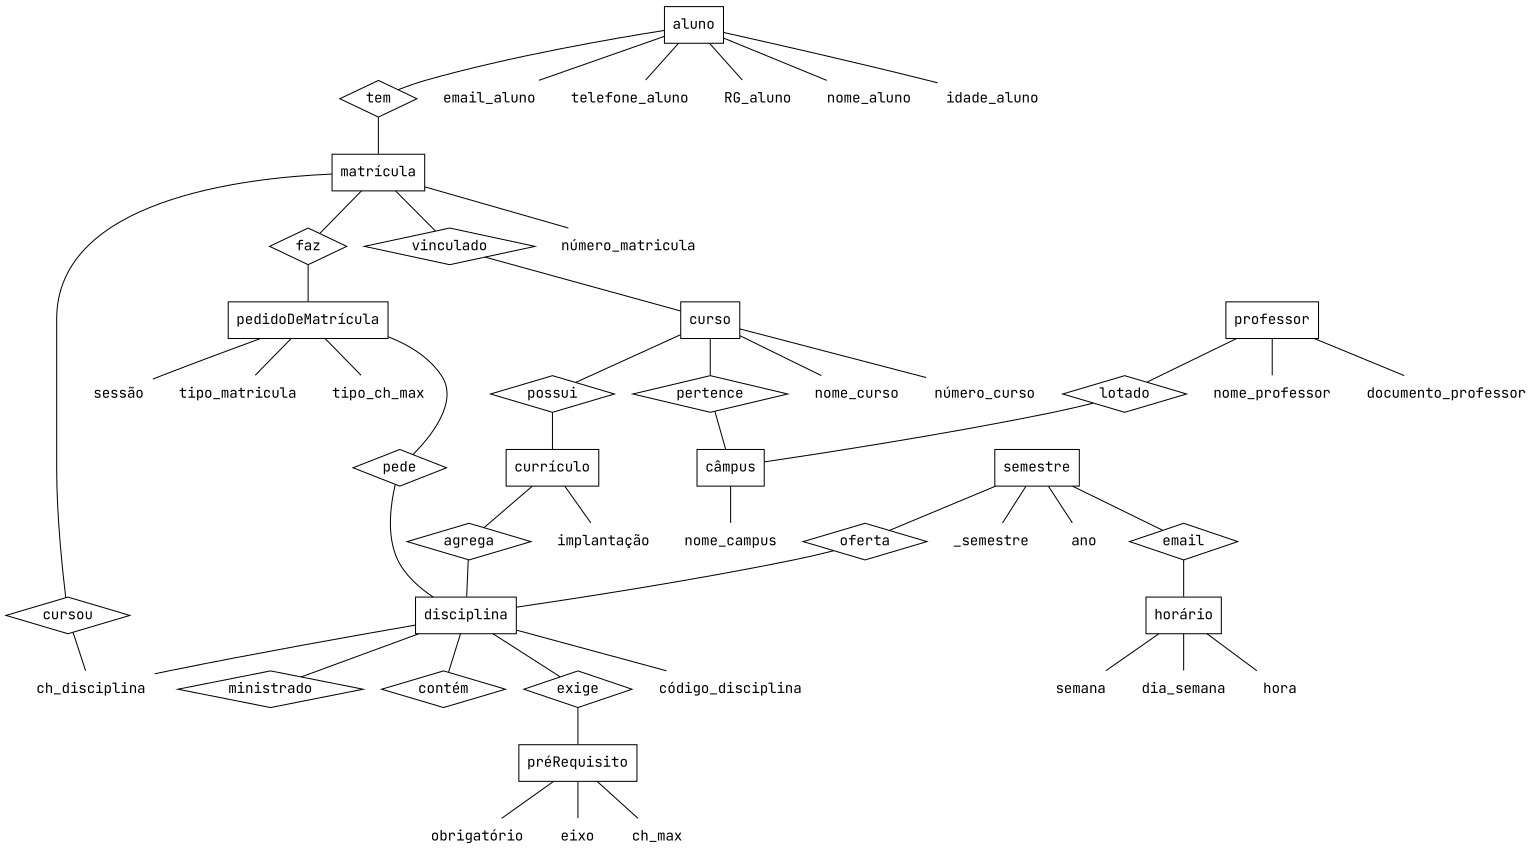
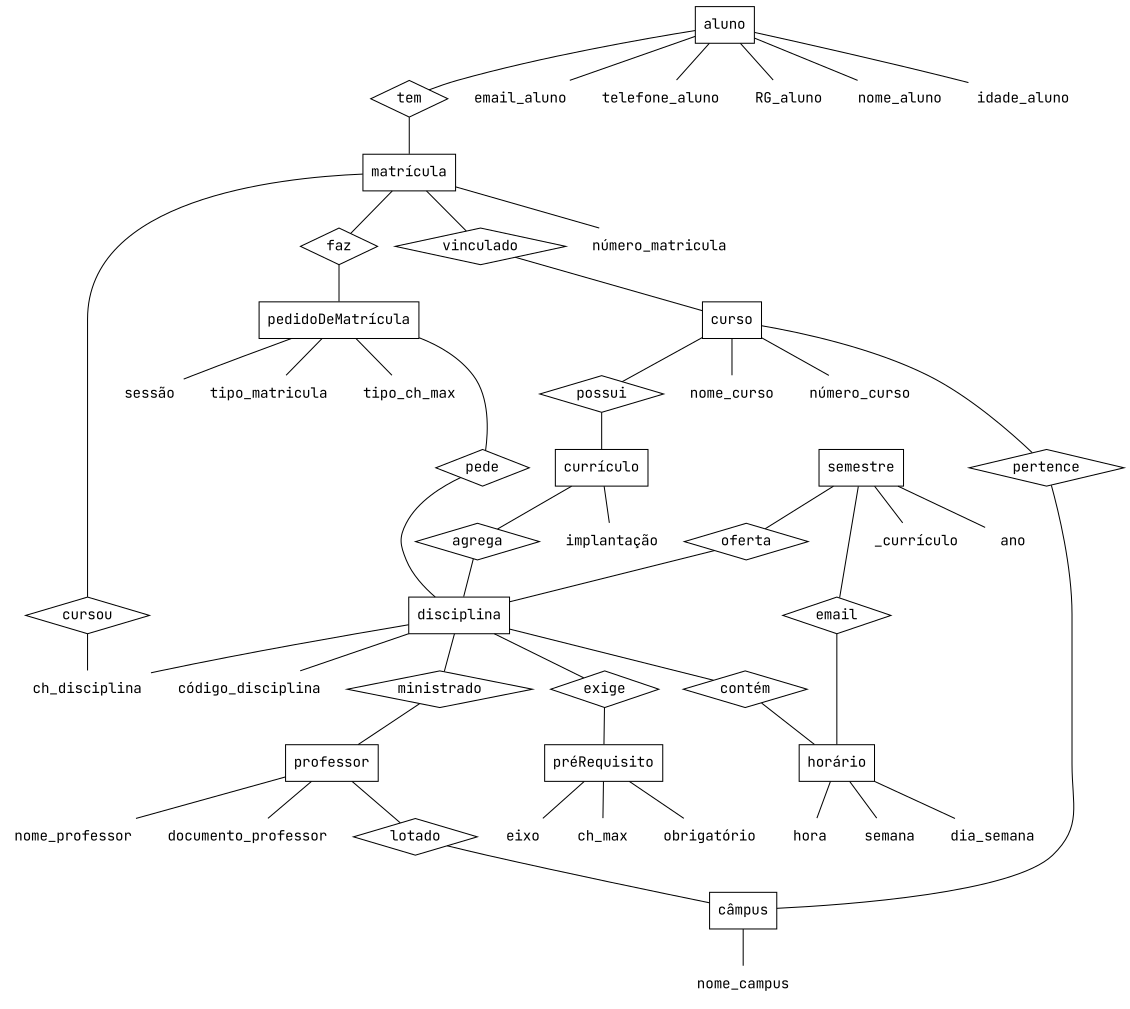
(991, 542) -> (916, 542)
none -> (389, 724)
none -> (788, 724)
